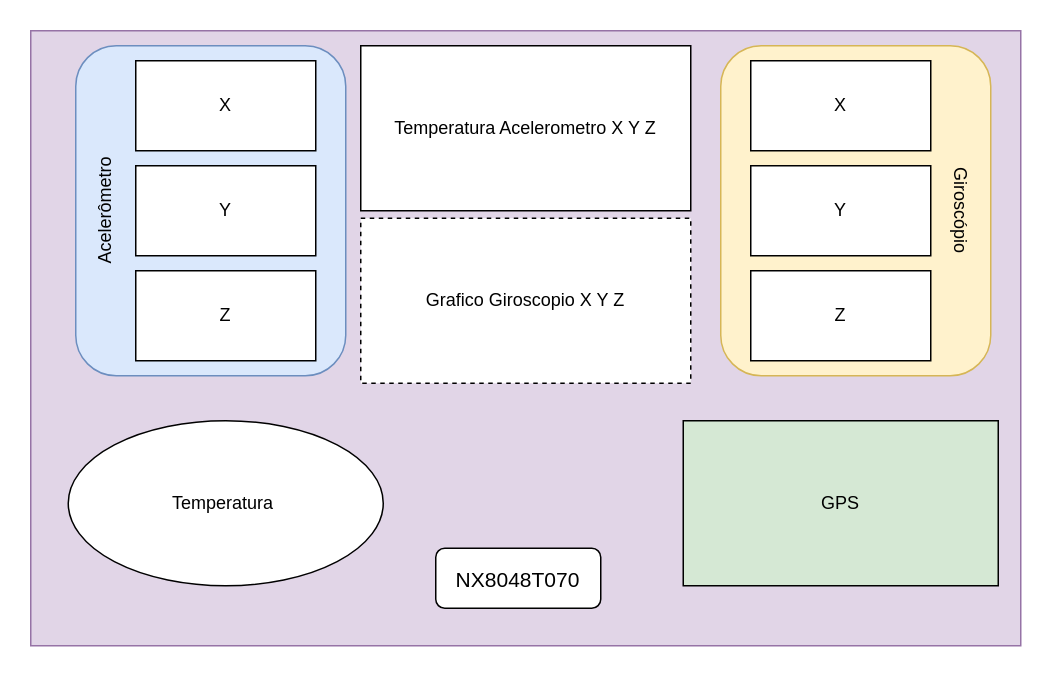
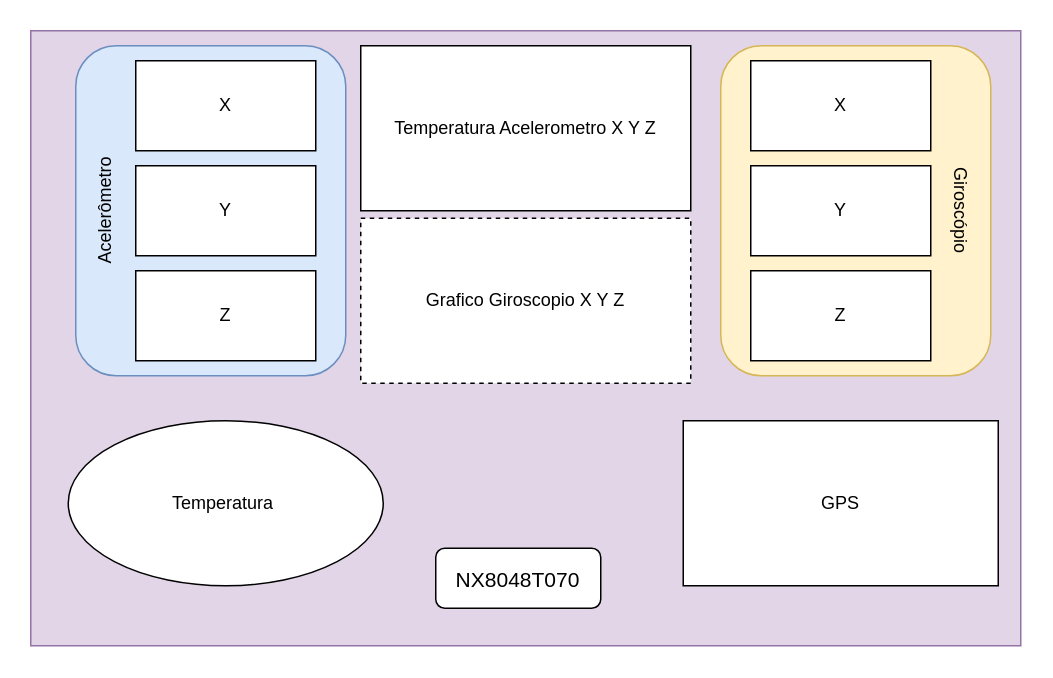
(841, 503) -> (841, 503)
